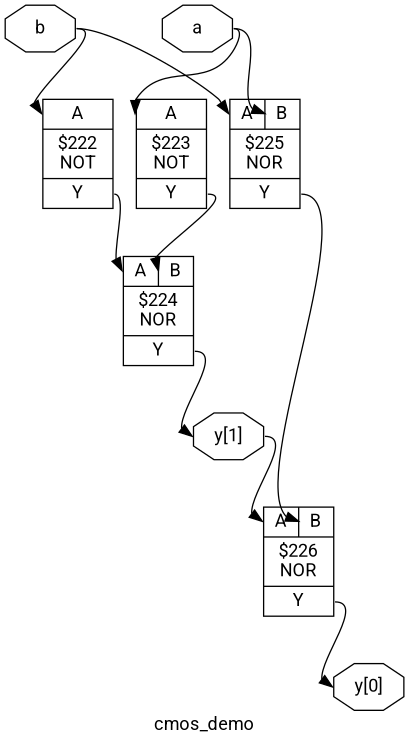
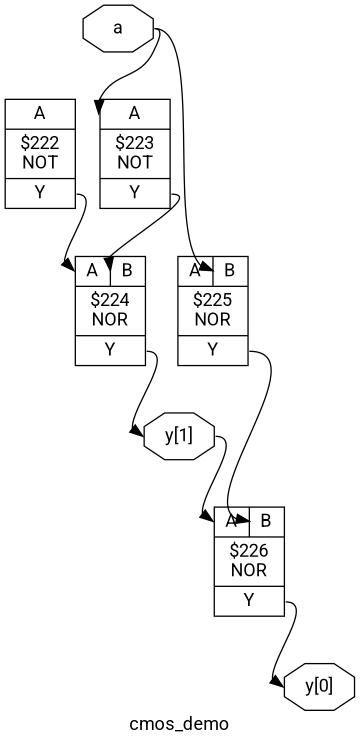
(40, 29) -> none
